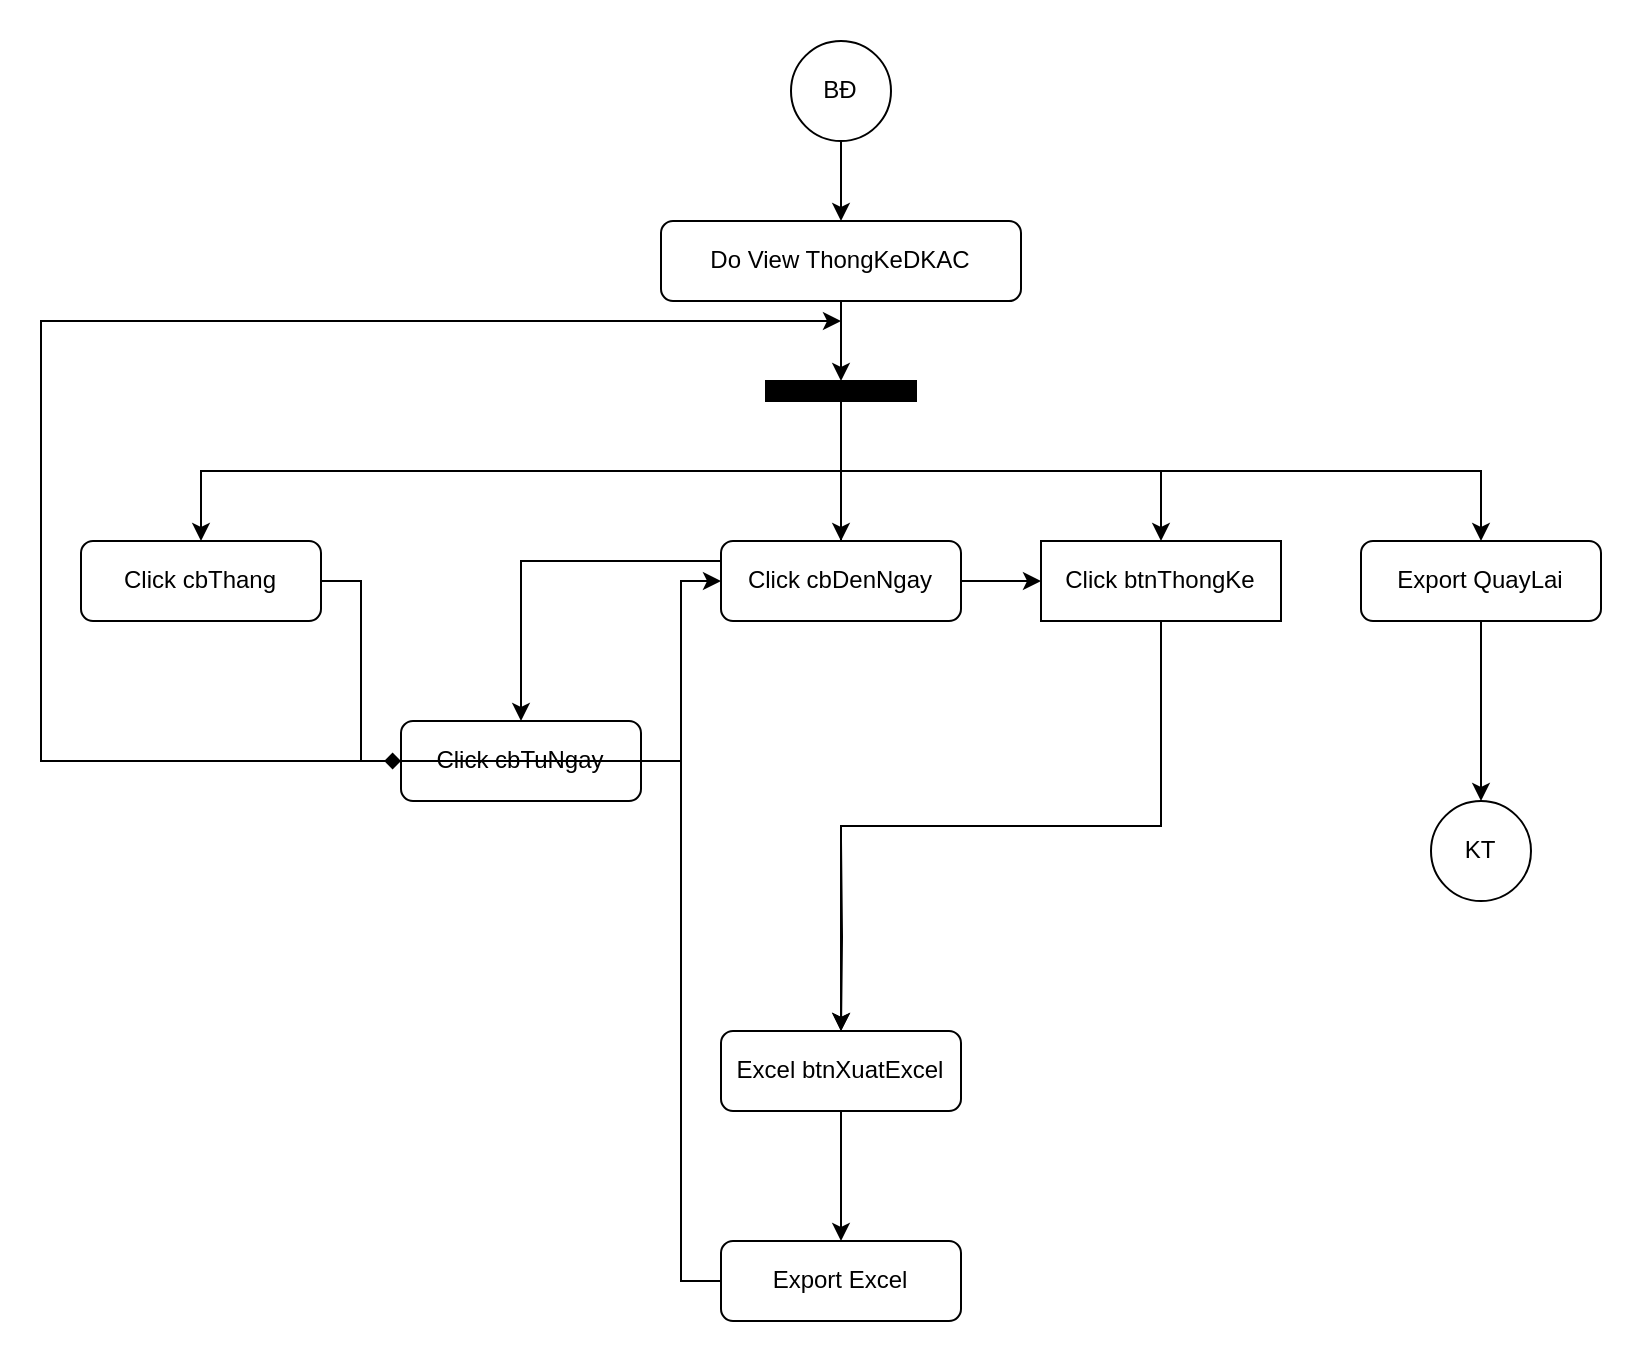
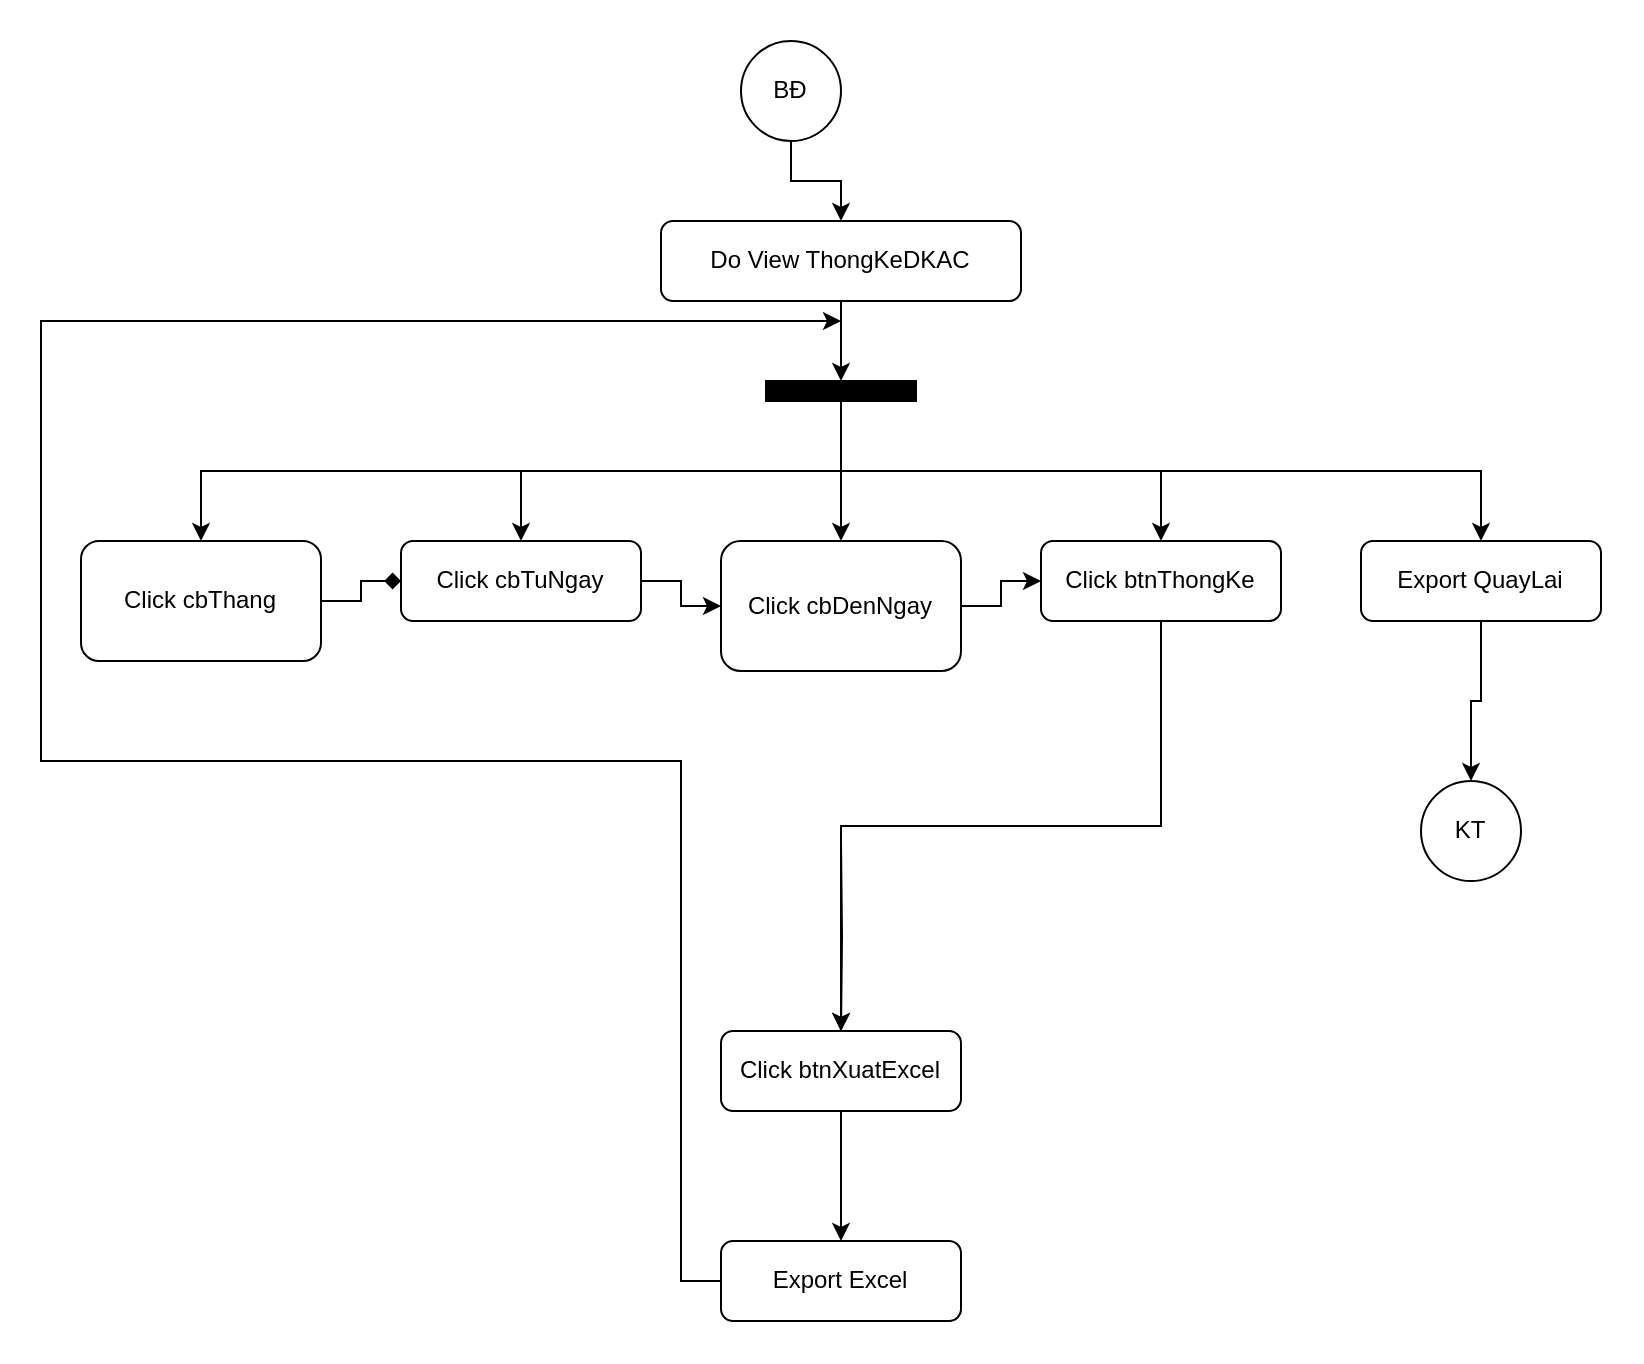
(841, 91) -> (791, 91)
(201, 581) -> (201, 601)
(841, 581) -> (841, 606)
(1161, 581) -> (1161, 581)
(521, 761) -> (521, 581)
(1481, 851) -> (1471, 831)
(841, 1071) -> (841, 1071)
